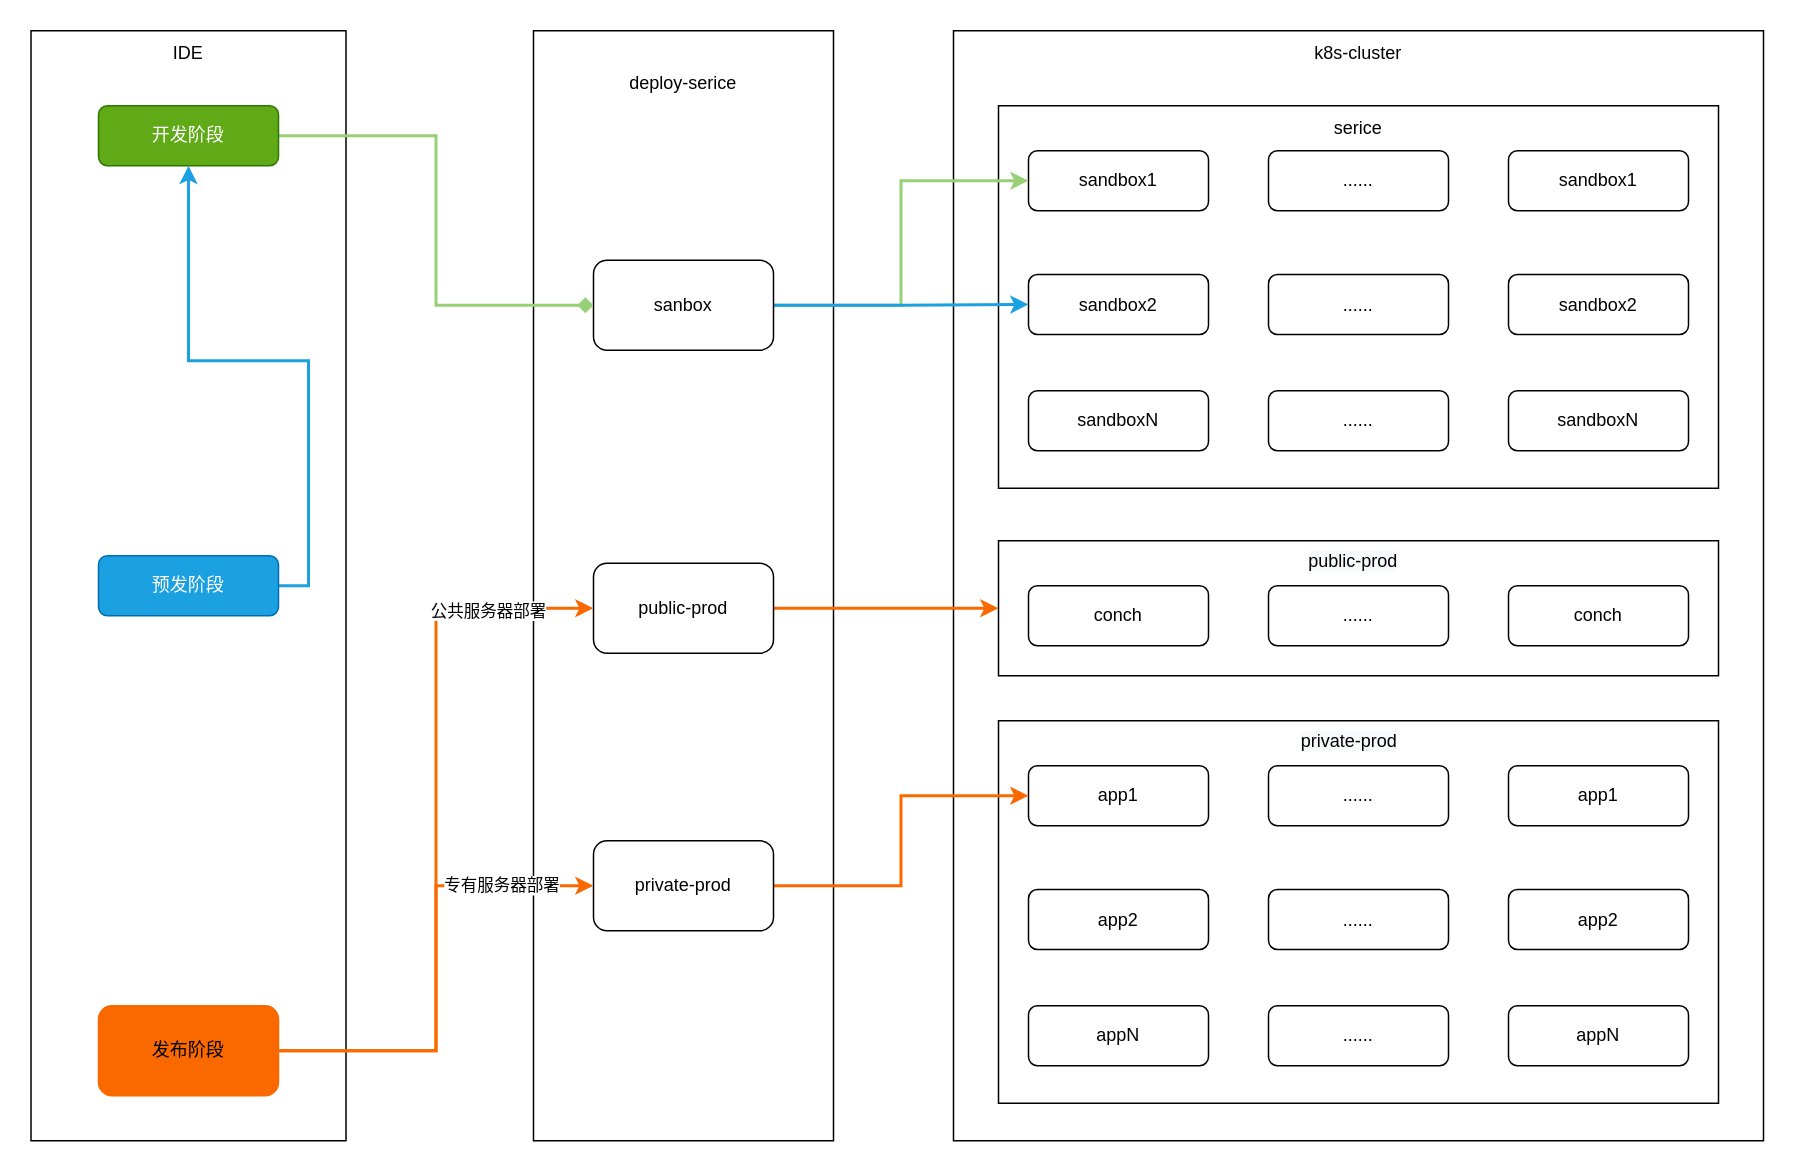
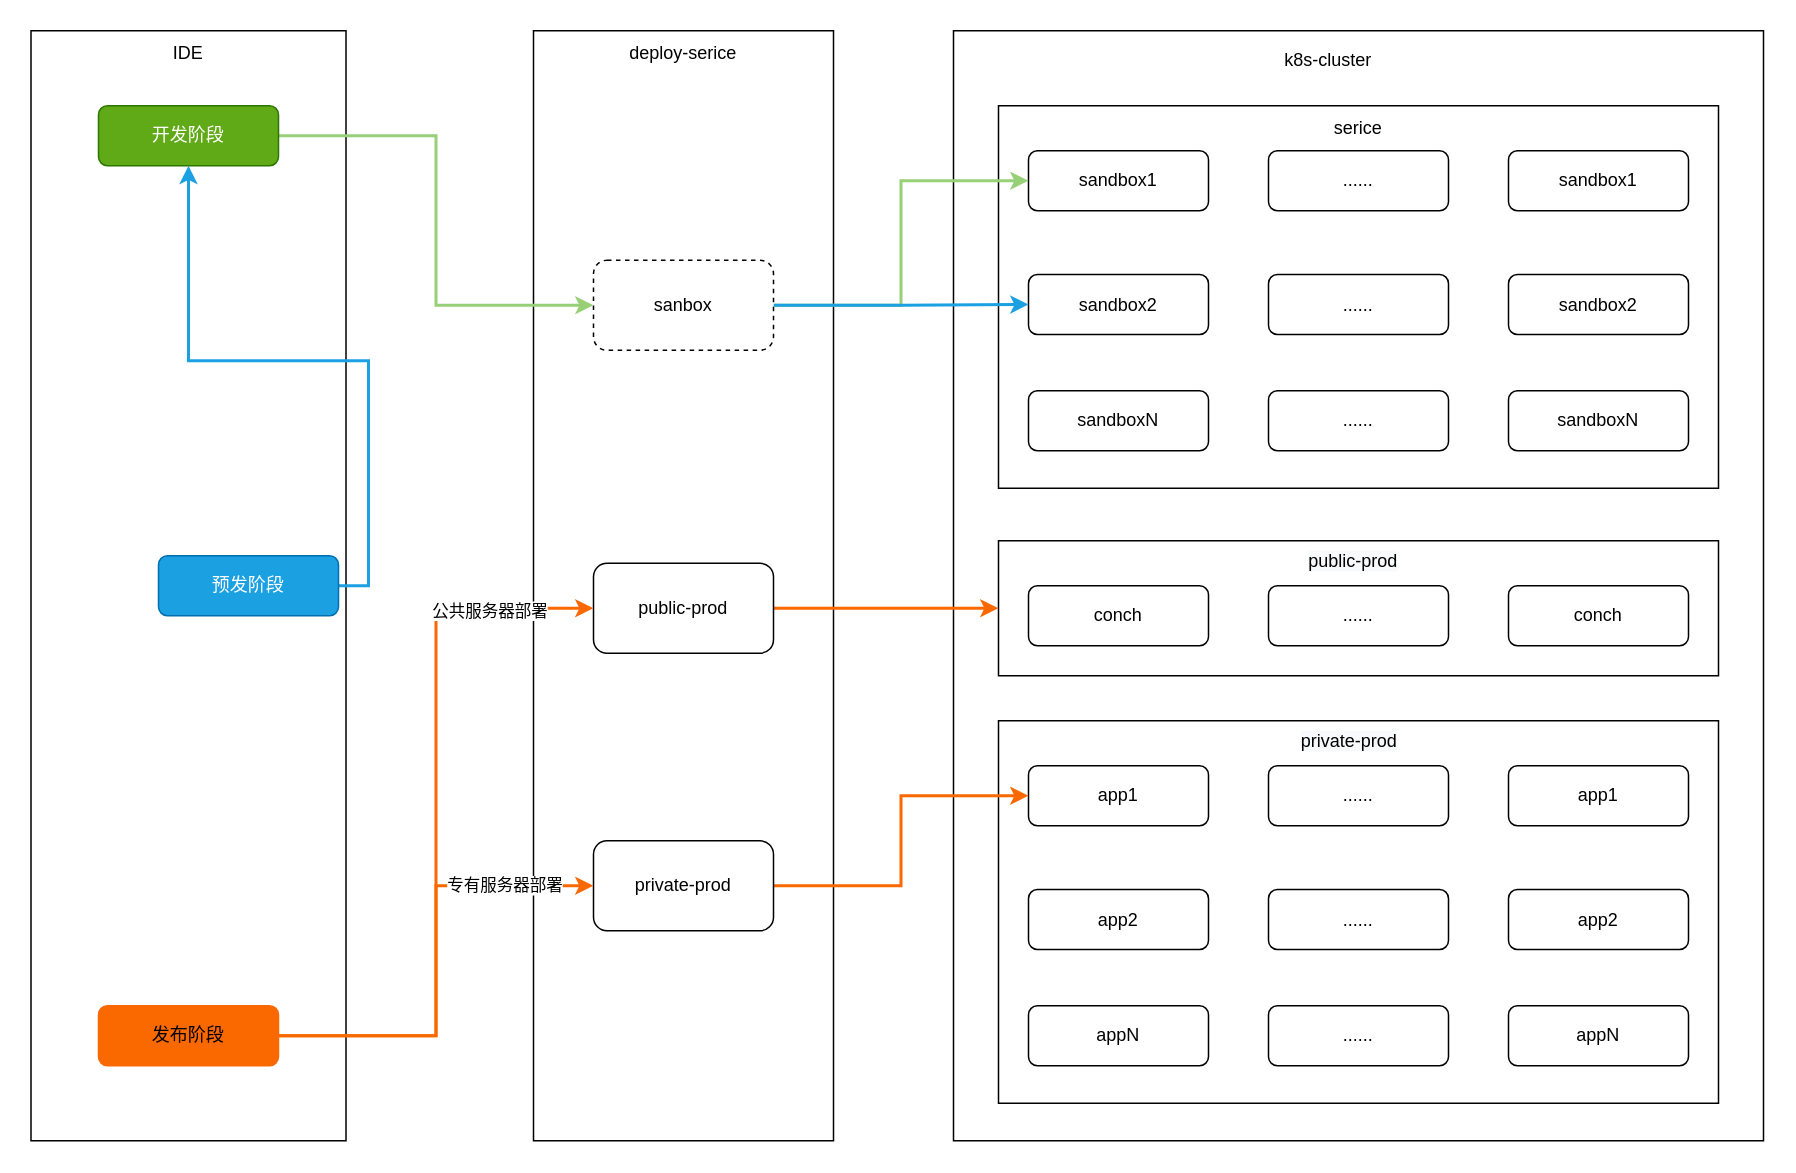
(1358, 53) -> (1328, 61)
(683, 83) -> (683, 53)
(577, 305) -> (578, 305)
(683, 305) -> (683, 305)
(188, 586) -> (248, 586)
(188, 1051) -> (188, 1036)
